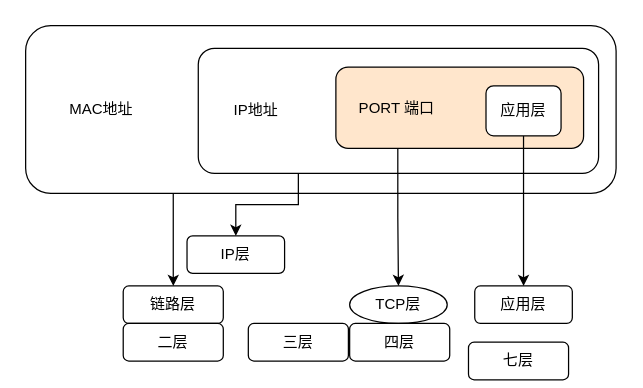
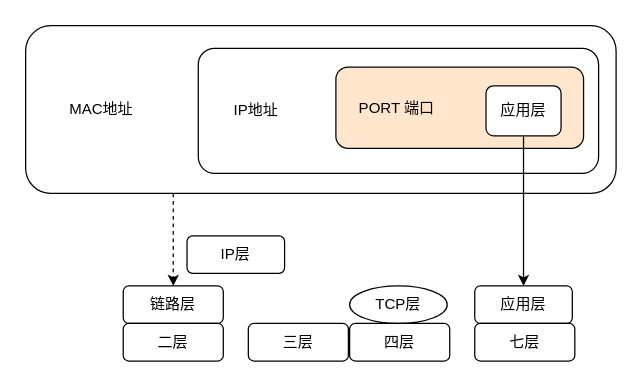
(271, 204) -> none
(398, 213) -> none
(173, 235) -> (173, 235)
(518, 361) -> (524, 342)
